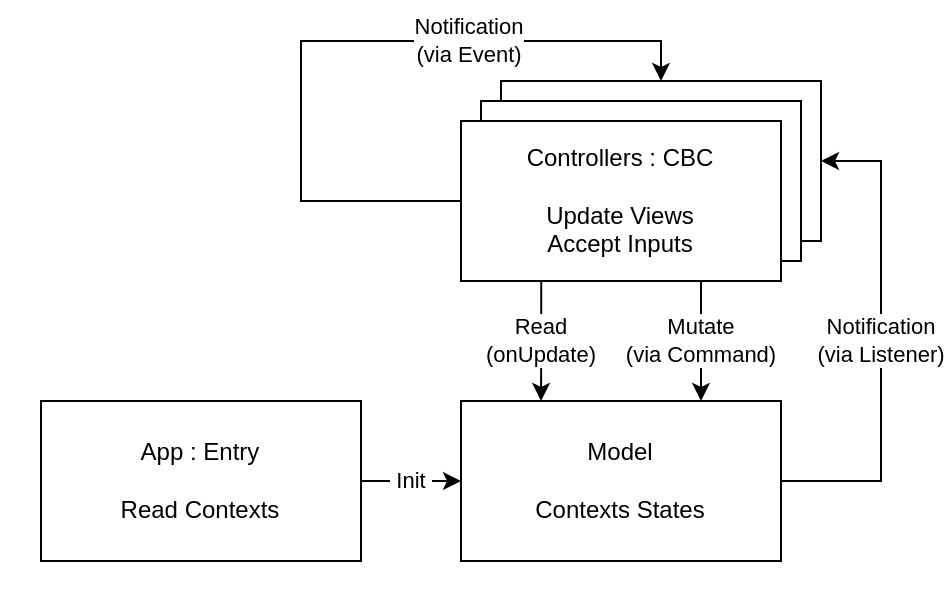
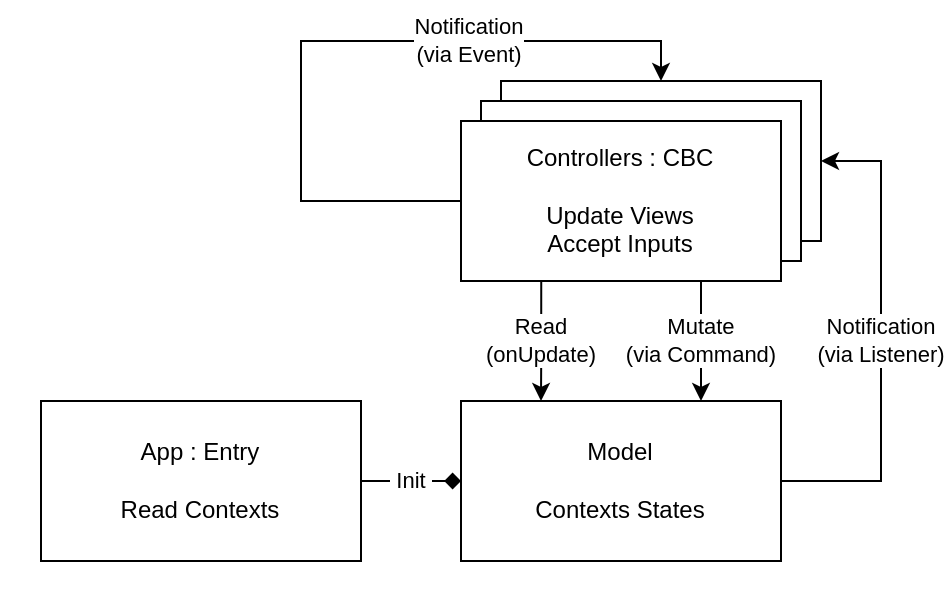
(445, 481) -> (444, 481)
